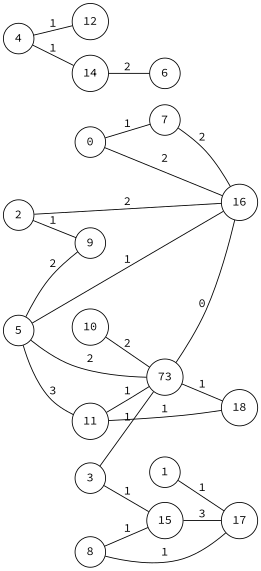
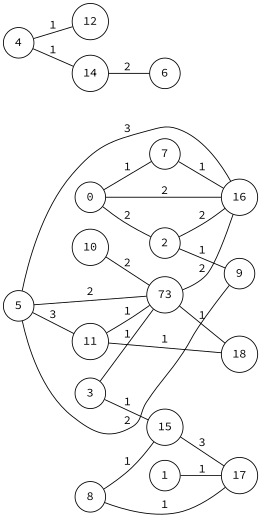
(202, 137) -> (202, 167)
none -> (126, 223)
(128, 260) -> (128, 129)
(202, 304) -> (202, 269)
